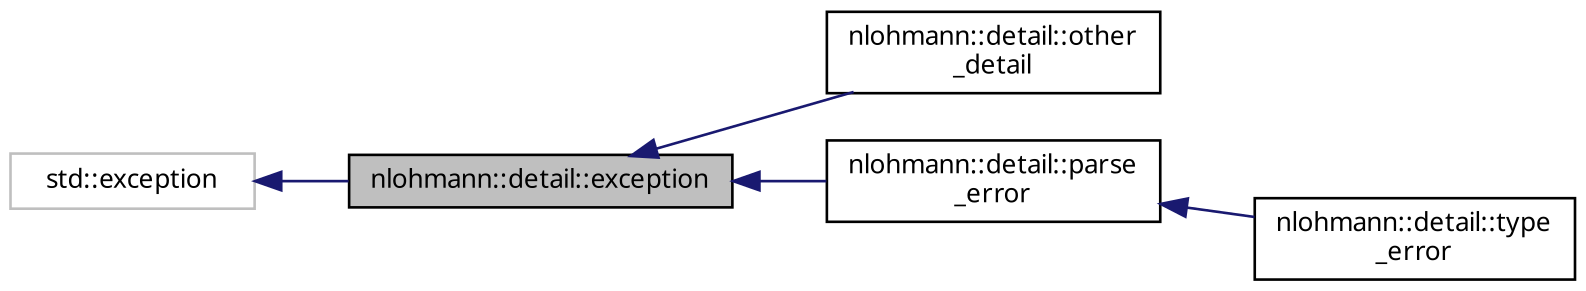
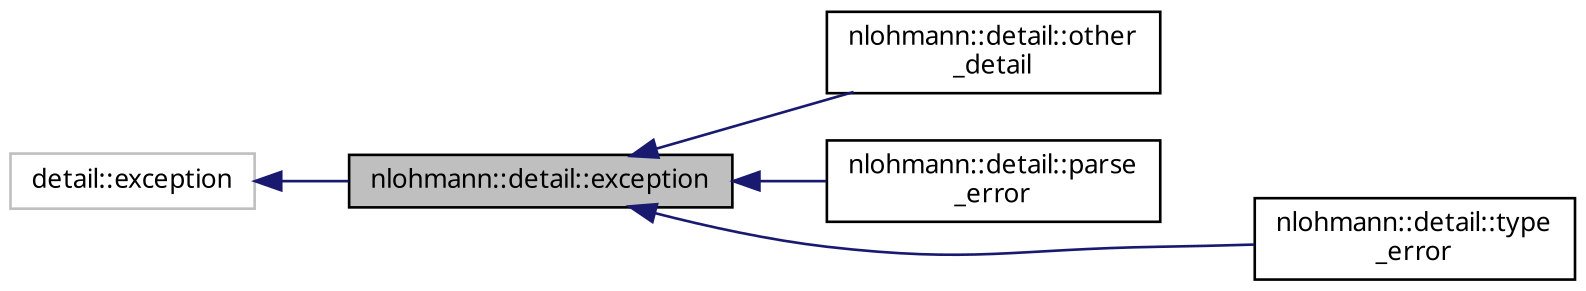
(133, 181) -> (133, 181)
(1221, 212) -> (953, 255)
